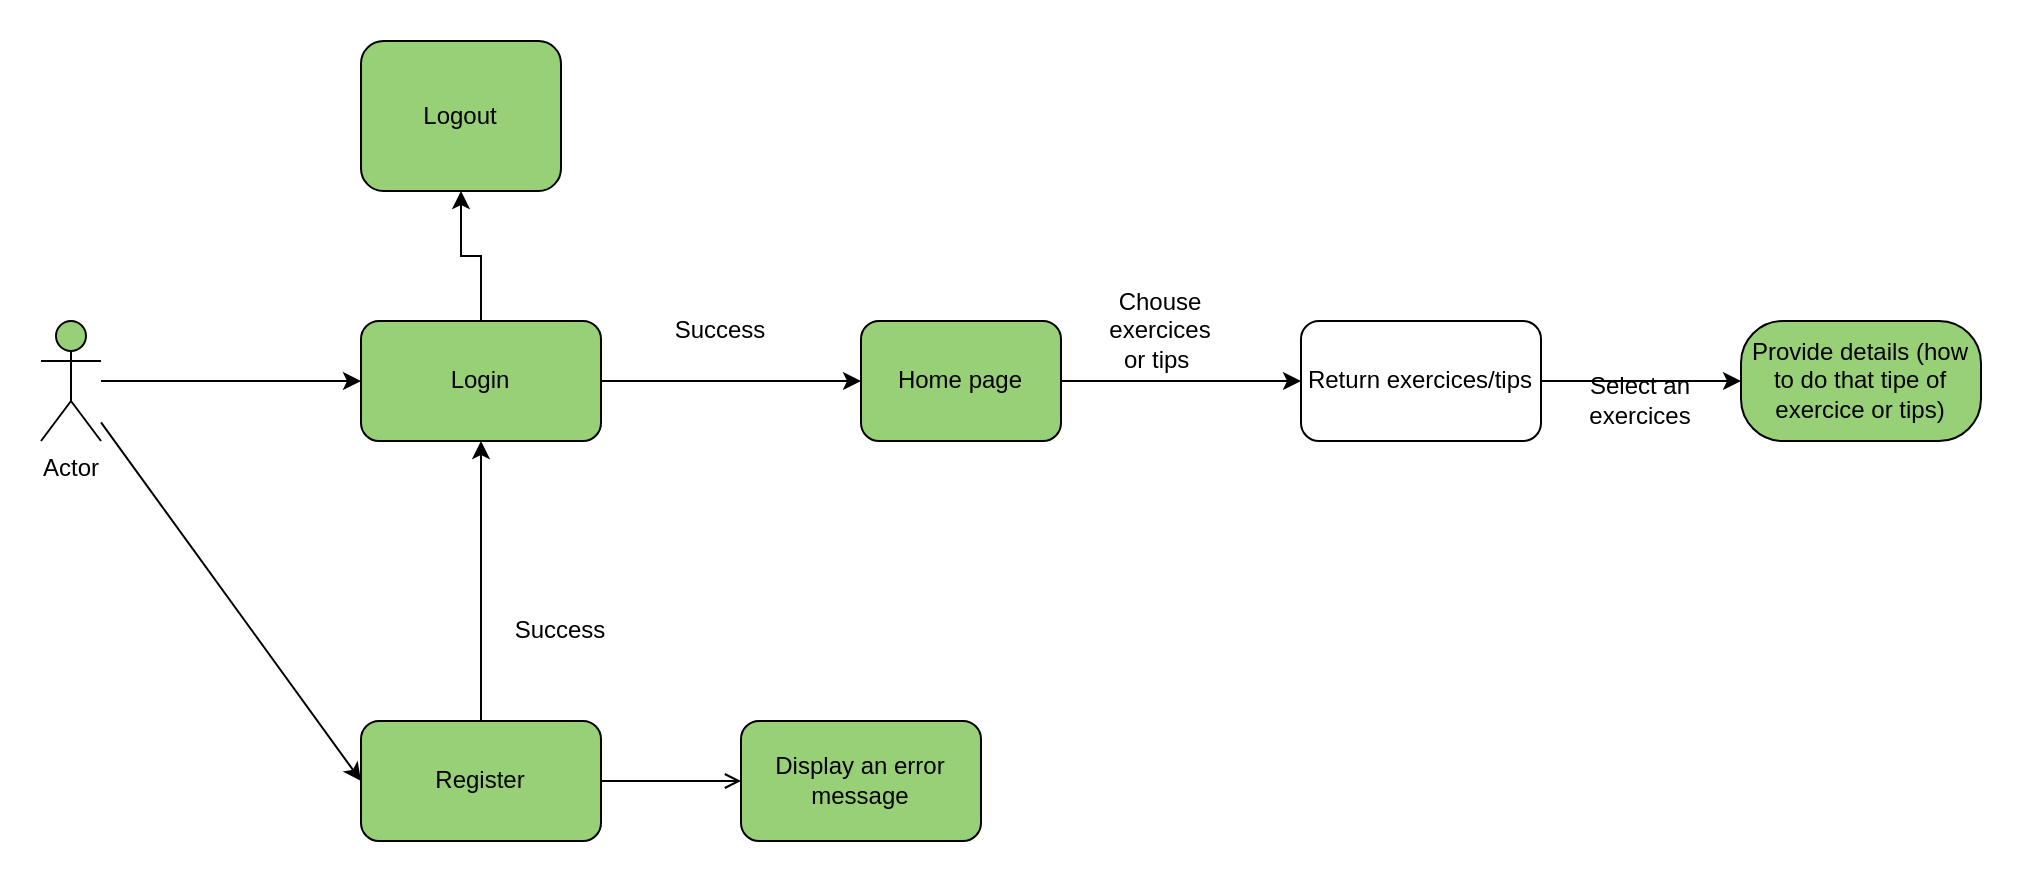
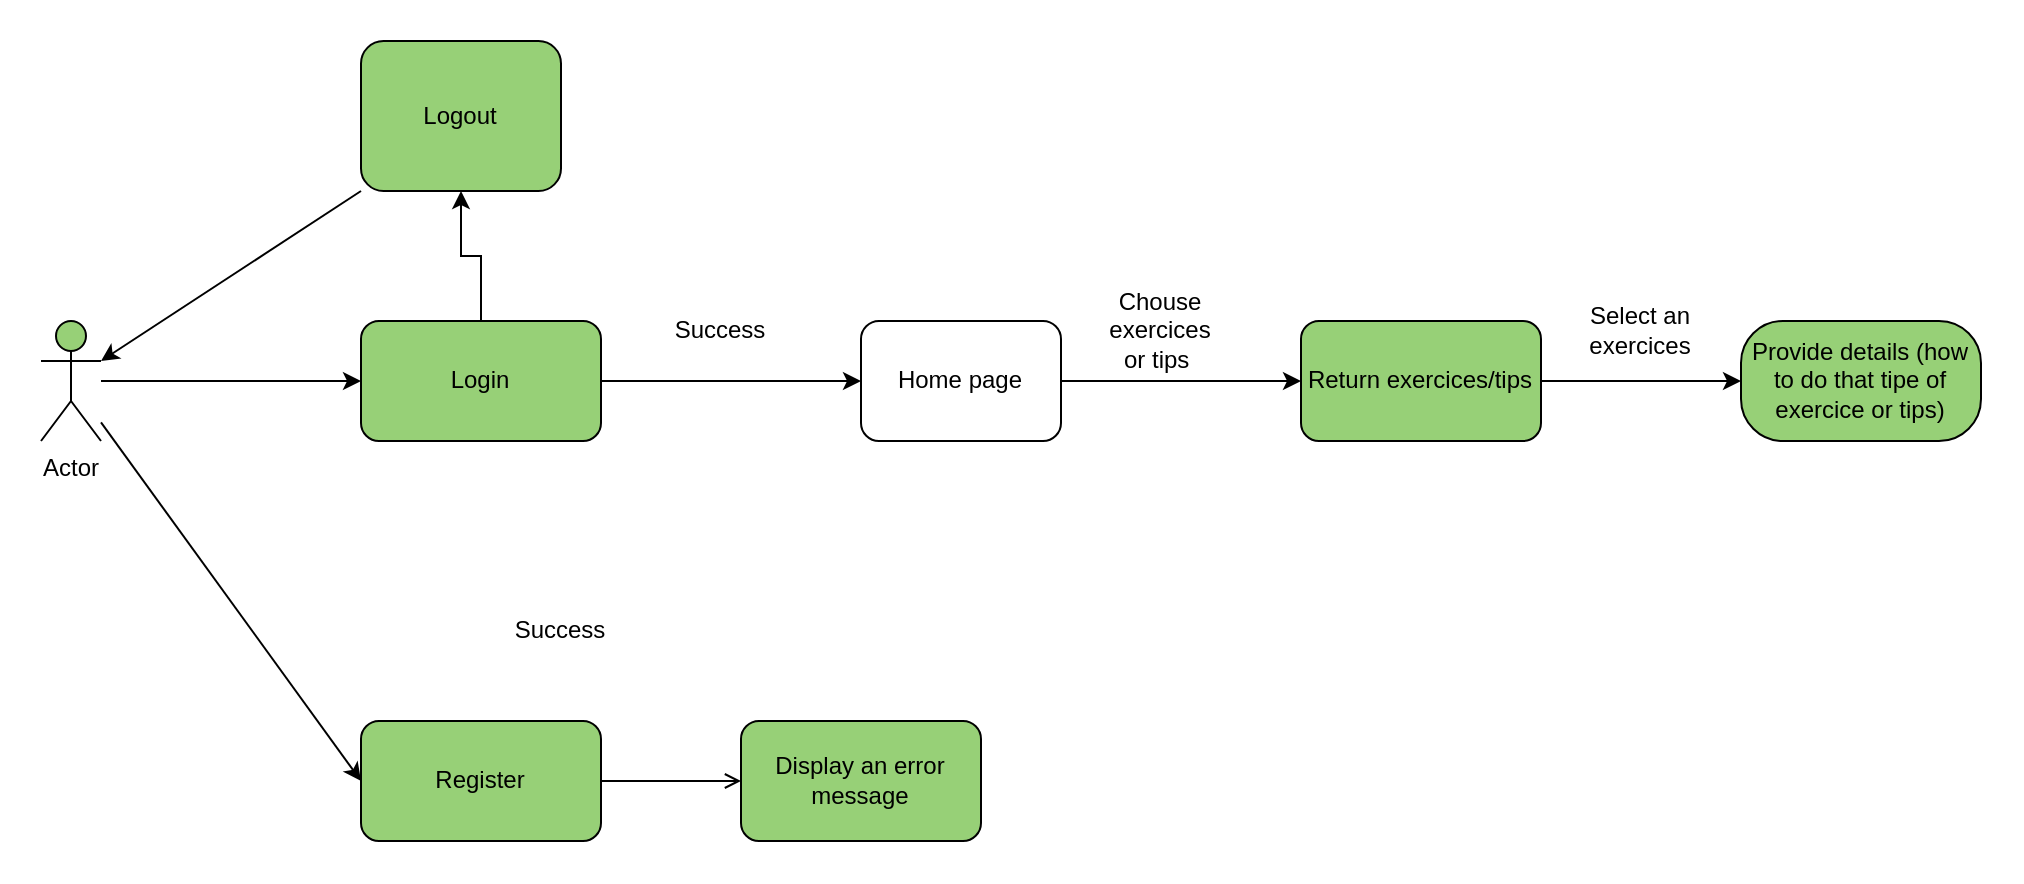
none -> (237, 272)
(961, 381) -> (961, 381)
(1421, 381) -> (1421, 381)
(1641, 401) -> (1641, 331)
(481, 588) -> none
